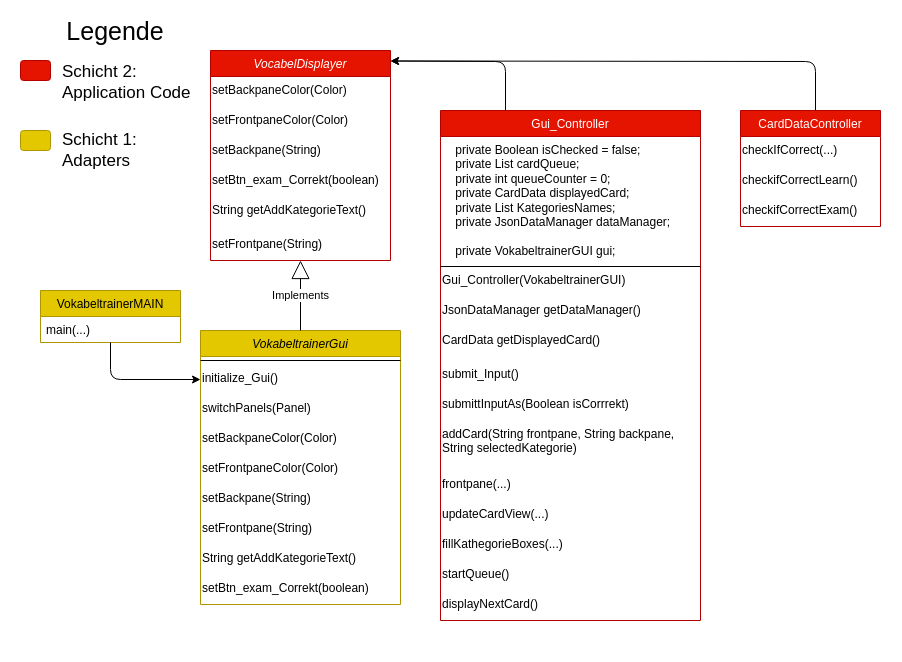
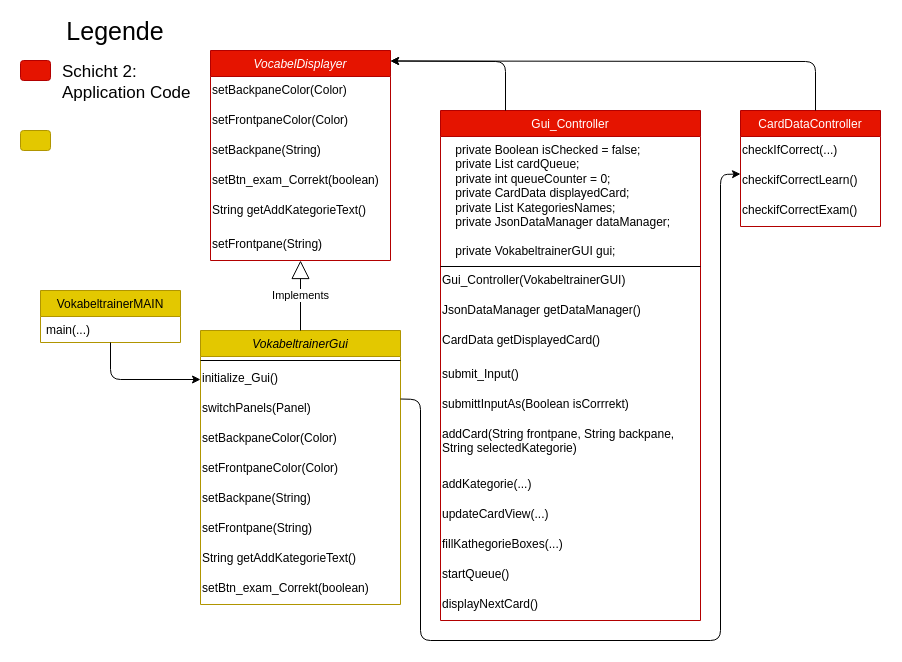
(126, 151) -> none
(485, 485) -> (493, 485)
none -> (682, 641)
